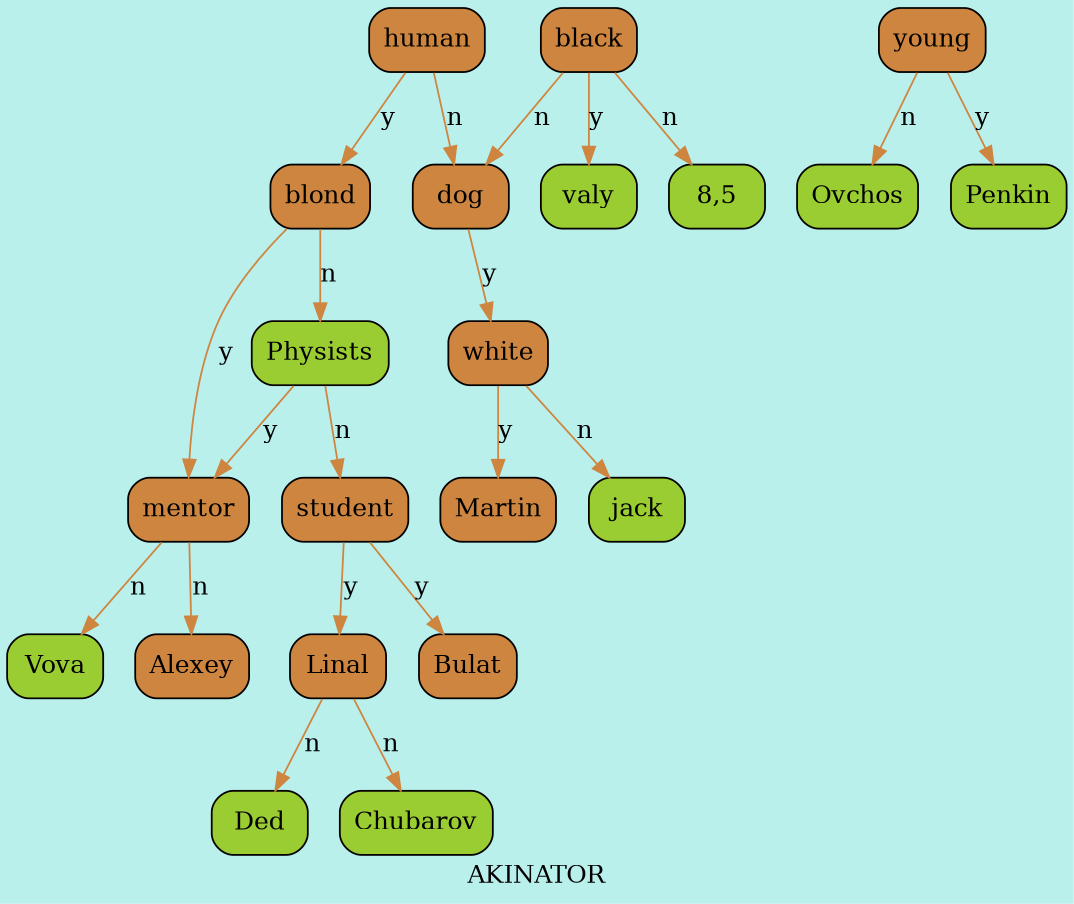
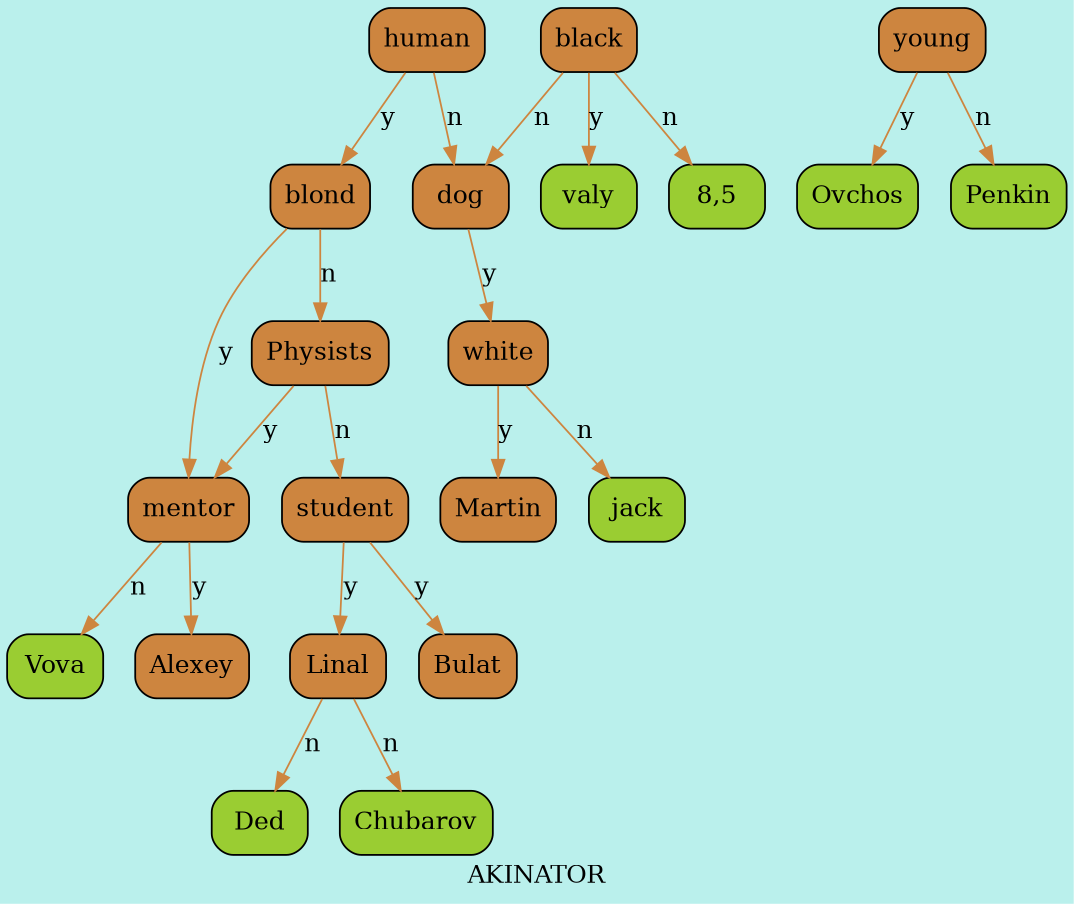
(909, 118) -> (908, 118)
(983, 118) -> (984, 118)
(320, 353) -> (320, 353)
(201, 588) -> (200, 588)
